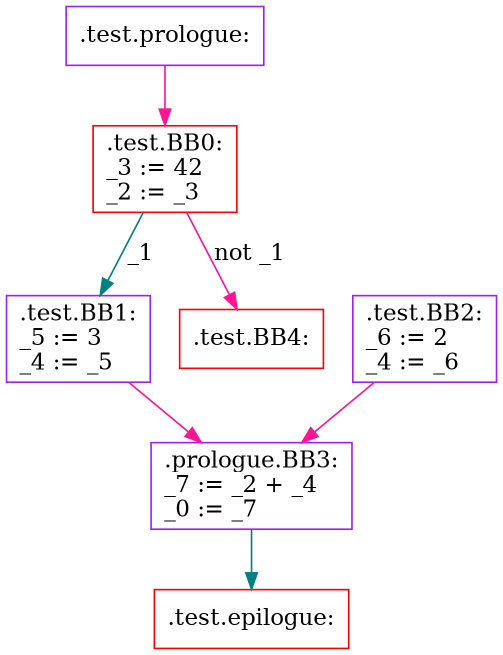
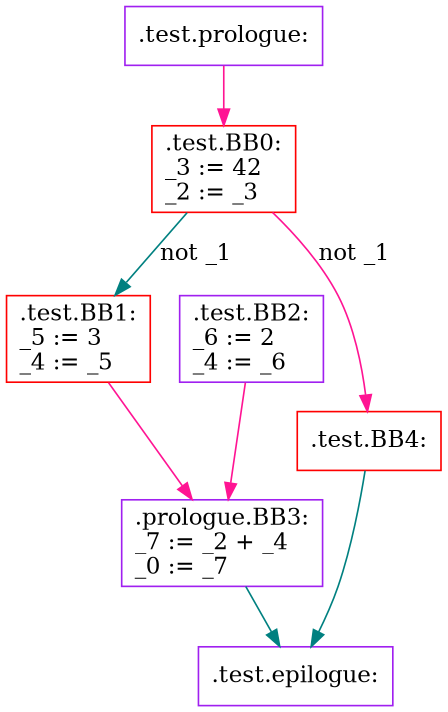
(140, 254) -> (196, 254)
(78, 339) -> (78, 339)
none -> (348, 553)
(252, 619) -> (296, 676)
